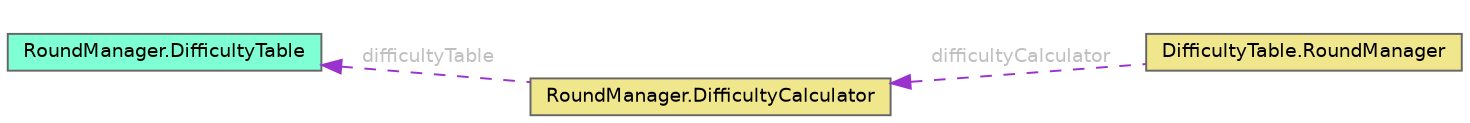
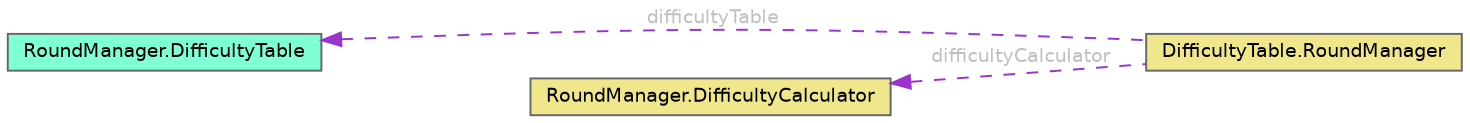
(436, 74) -> (744, 30)
